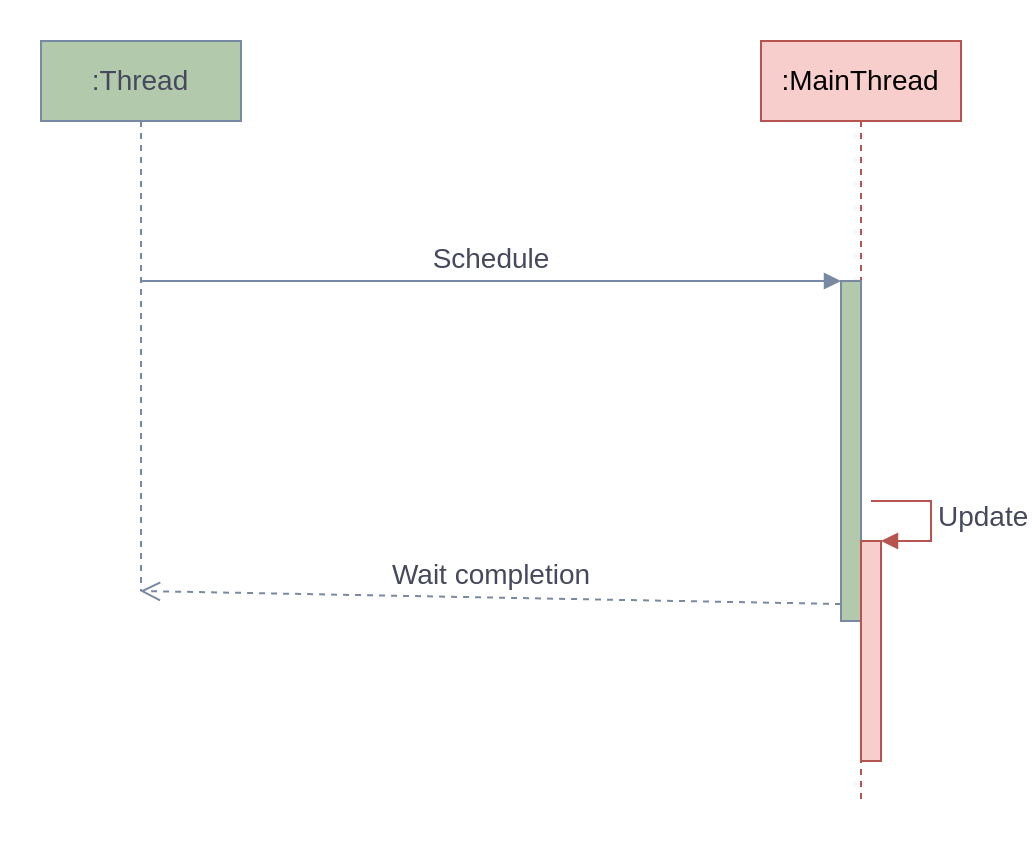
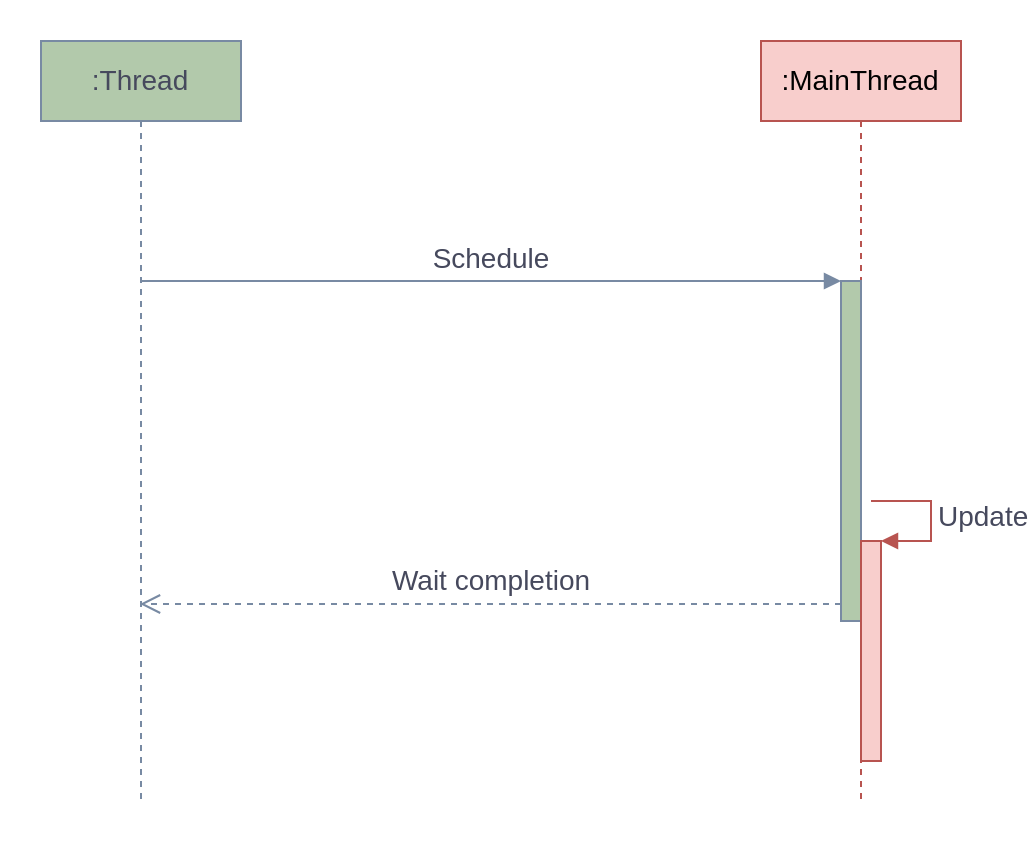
(141, 316) -> (141, 421)
